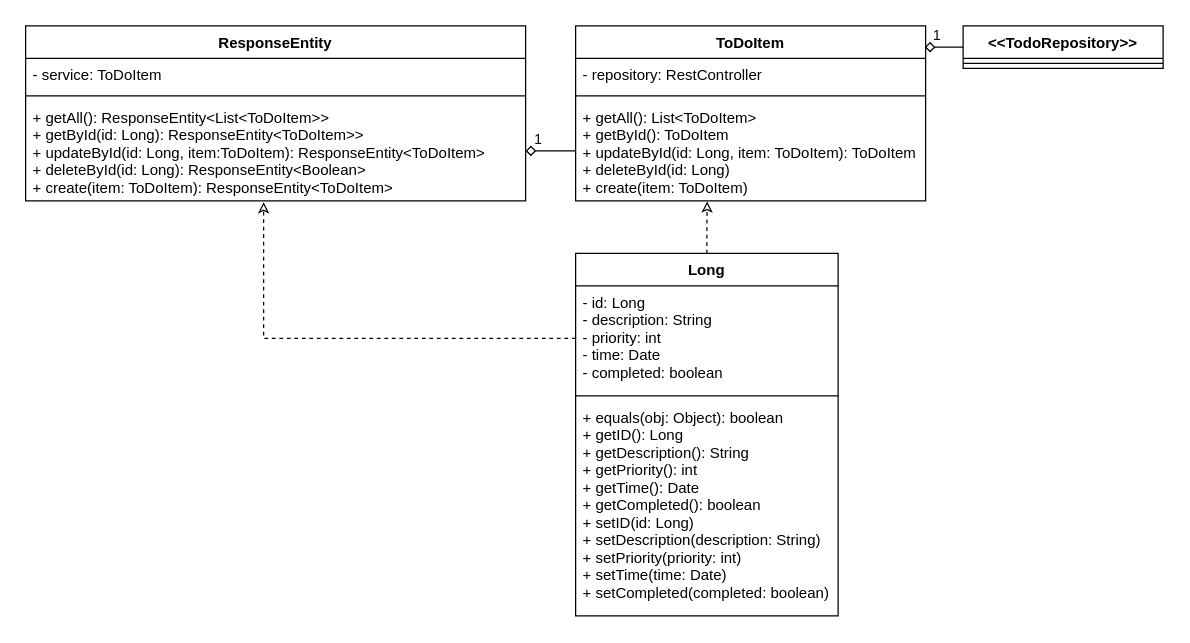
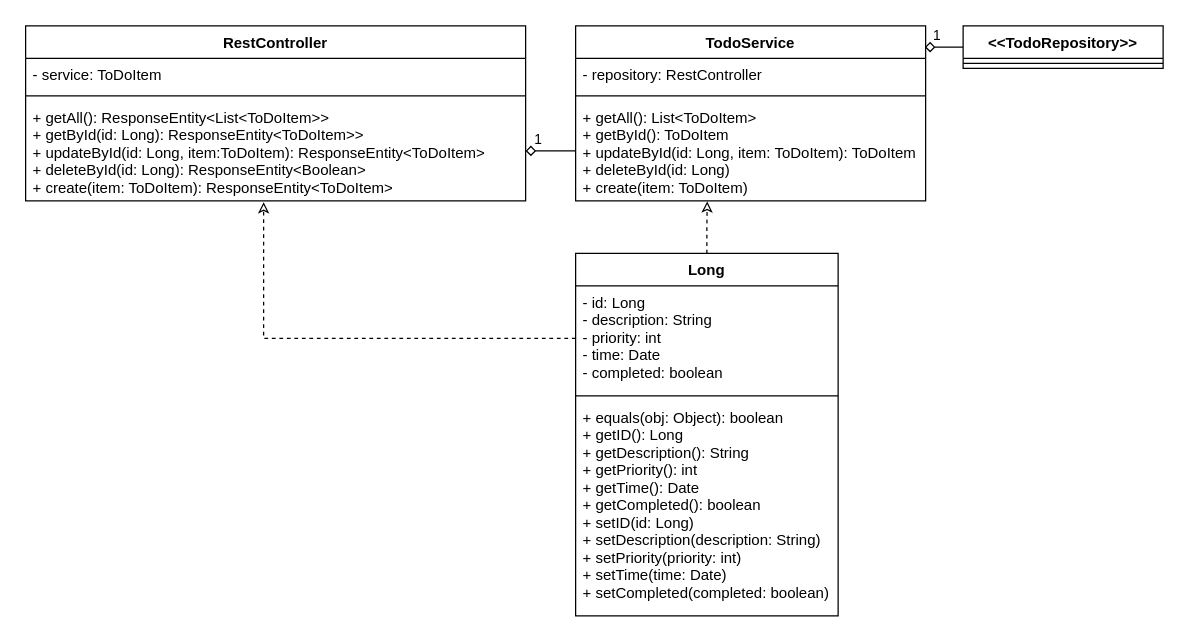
(275, 43) -> (275, 43)
(750, 43) -> (750, 43)
